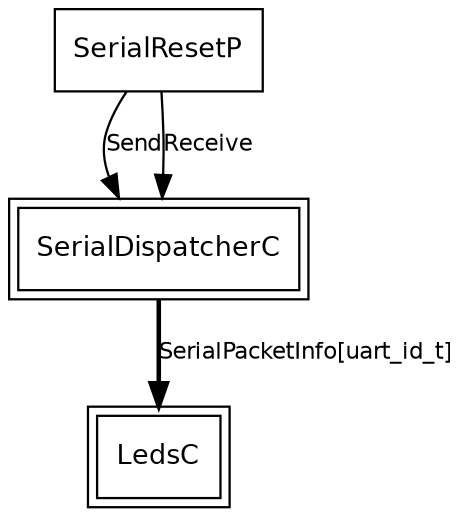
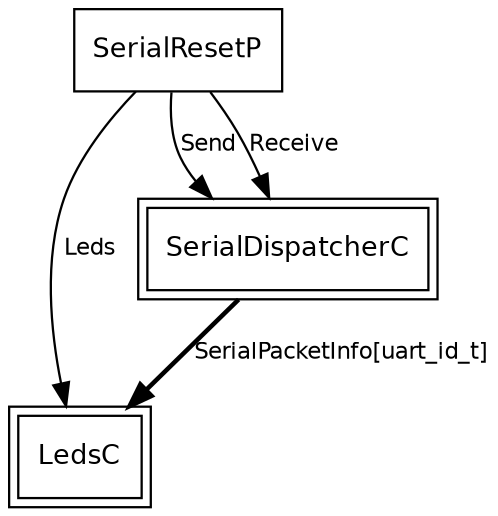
none -> (57, 226)
